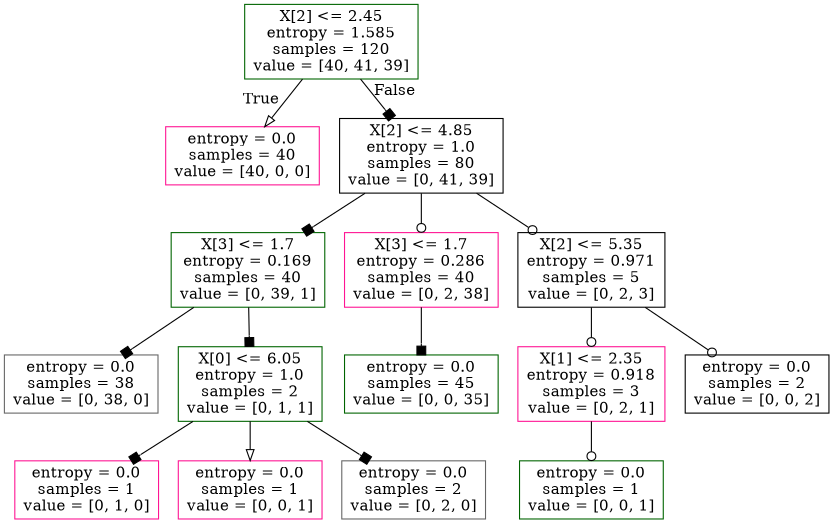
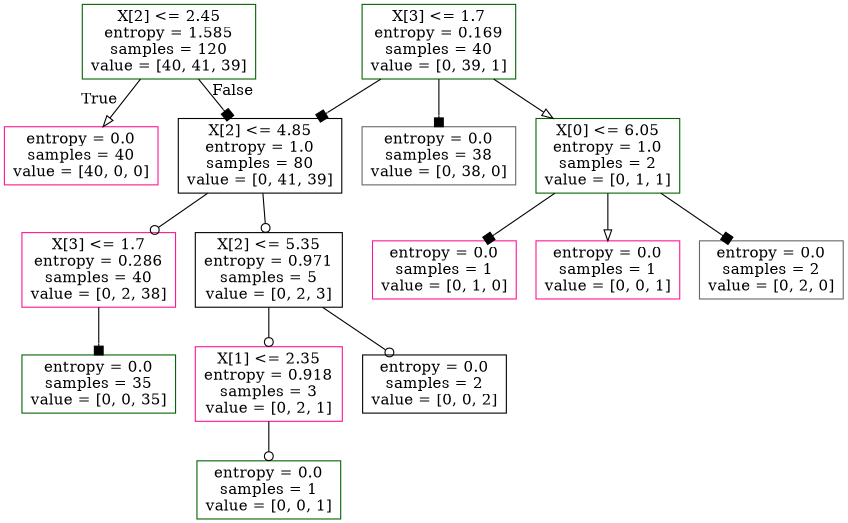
(339, 210) -> (354, 96)
(249, 321) -> (519, 96)
(421, 384) -> (99, 384)
